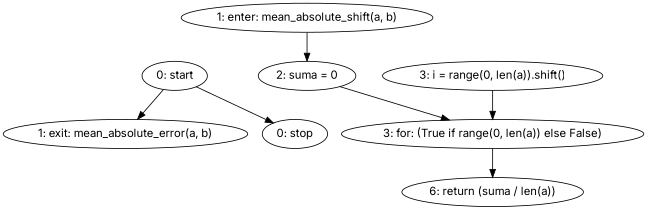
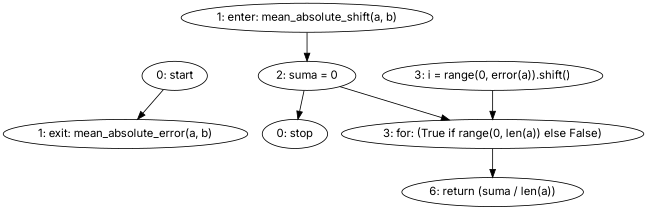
(493, 76) -> (493, 76)
(231, 103) -> (302, 101)
